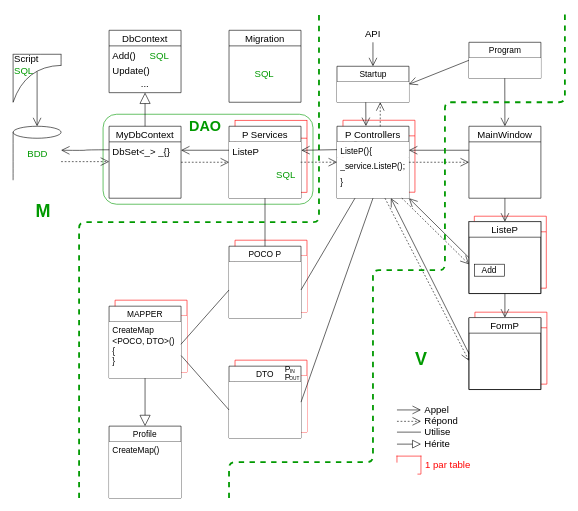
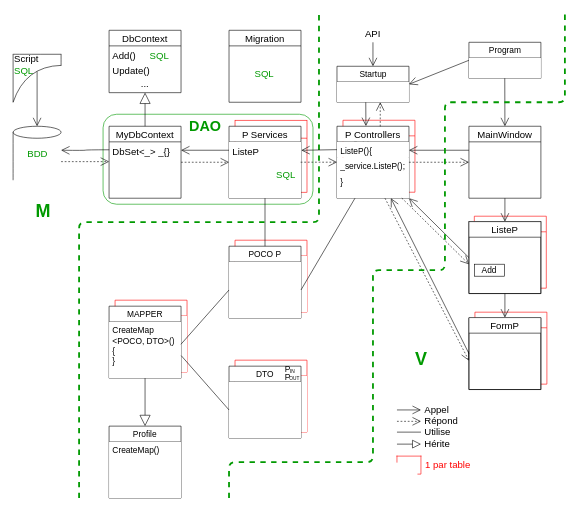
(340, 292) -> none
